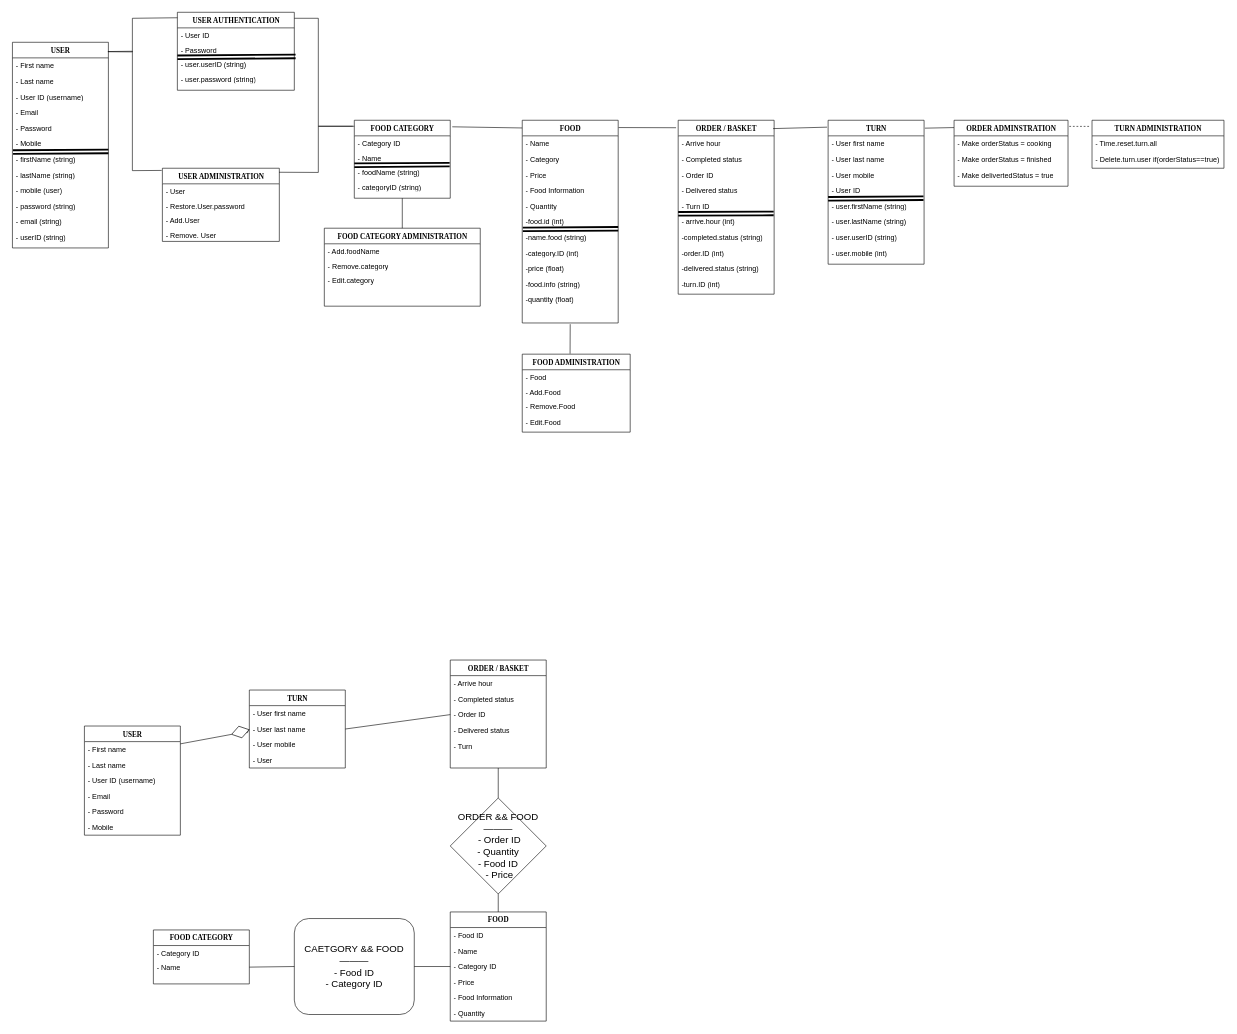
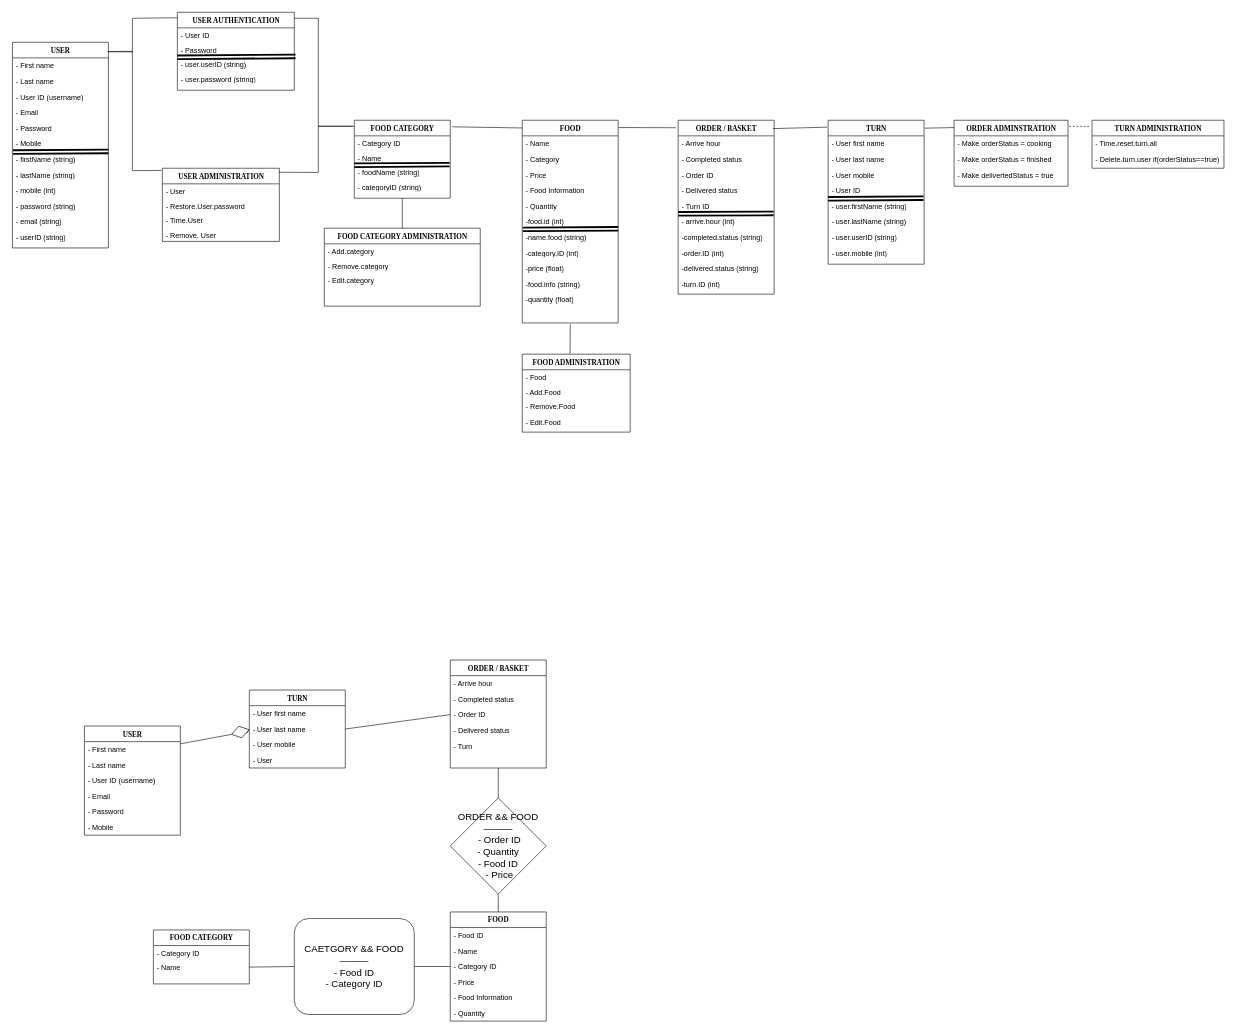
(42, 191) -> (39, 191)
(184, 221) -> (185, 221)
(354, 252) -> (354, 252)
